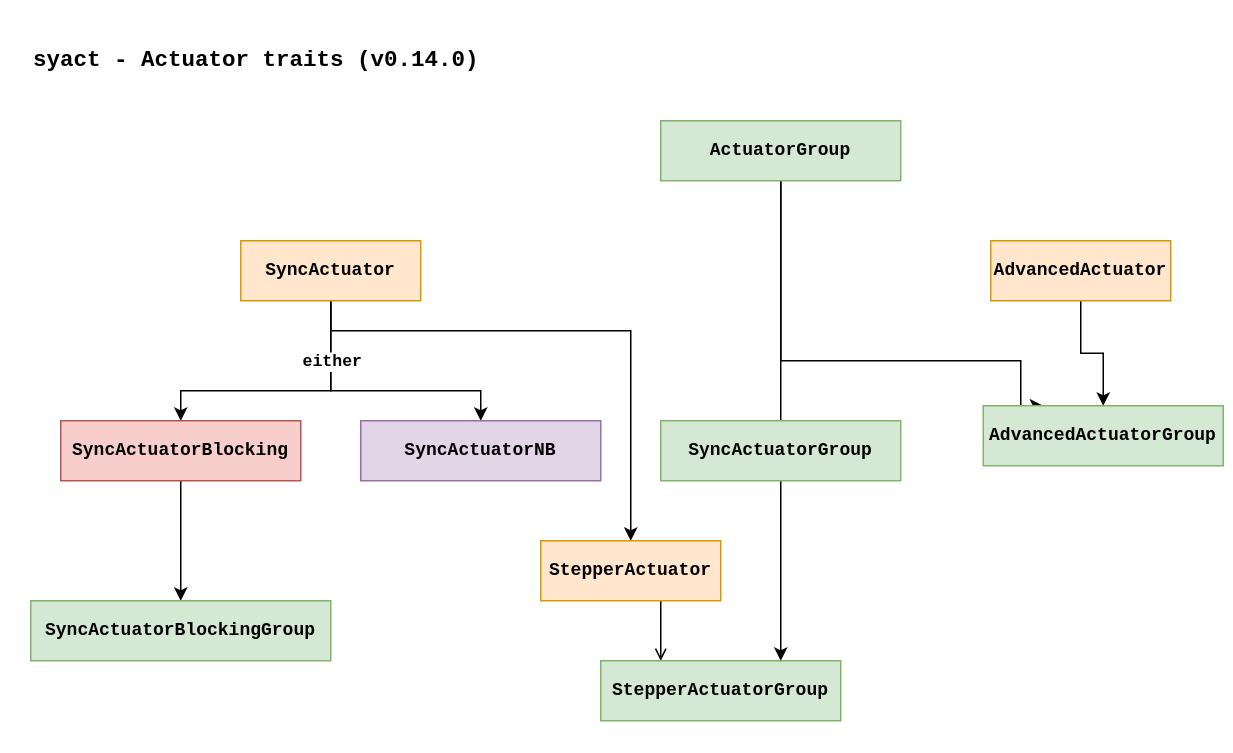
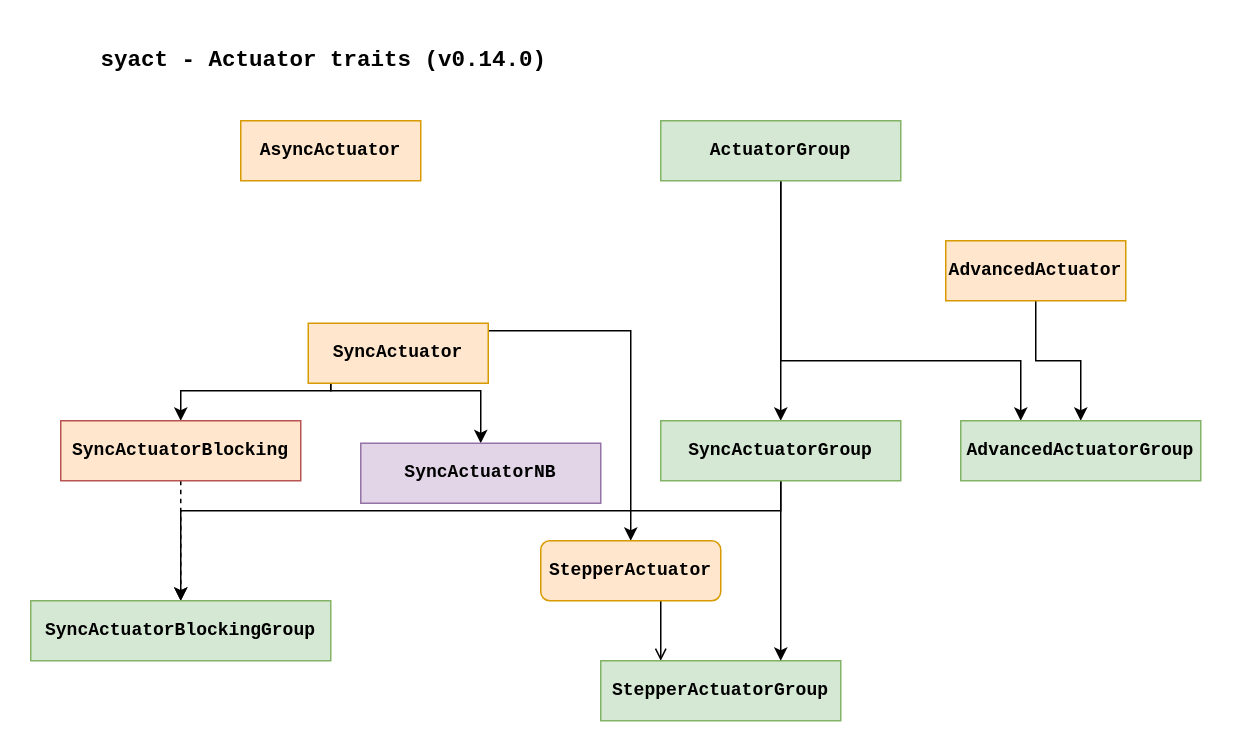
(301, 61) -> (368, 61)
none -> (331, 151)
(331, 271) -> (398, 353)
(1081, 271) -> (1036, 271)
(781, 413) -> (781, 409)
(1103, 436) -> (1081, 451)
(181, 451) -> (181, 451)
(481, 451) -> (481, 473)
(181, 495) -> (181, 495)
none -> (481, 511)
(631, 571) -> (631, 571)
